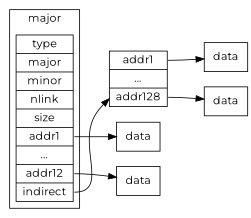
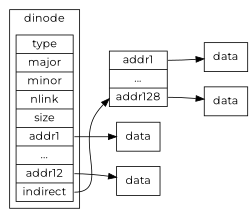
(45, 19) -> (45, 19)
